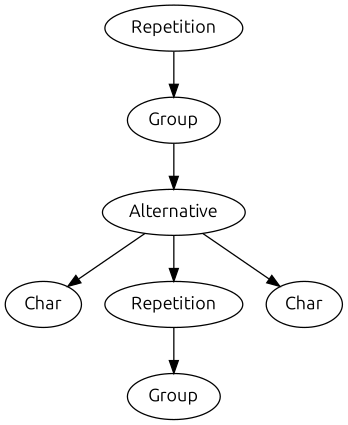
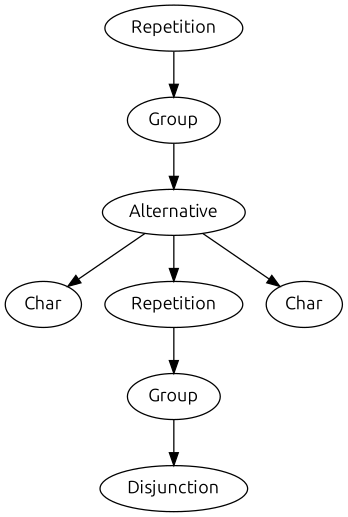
none -> (174, 489)
